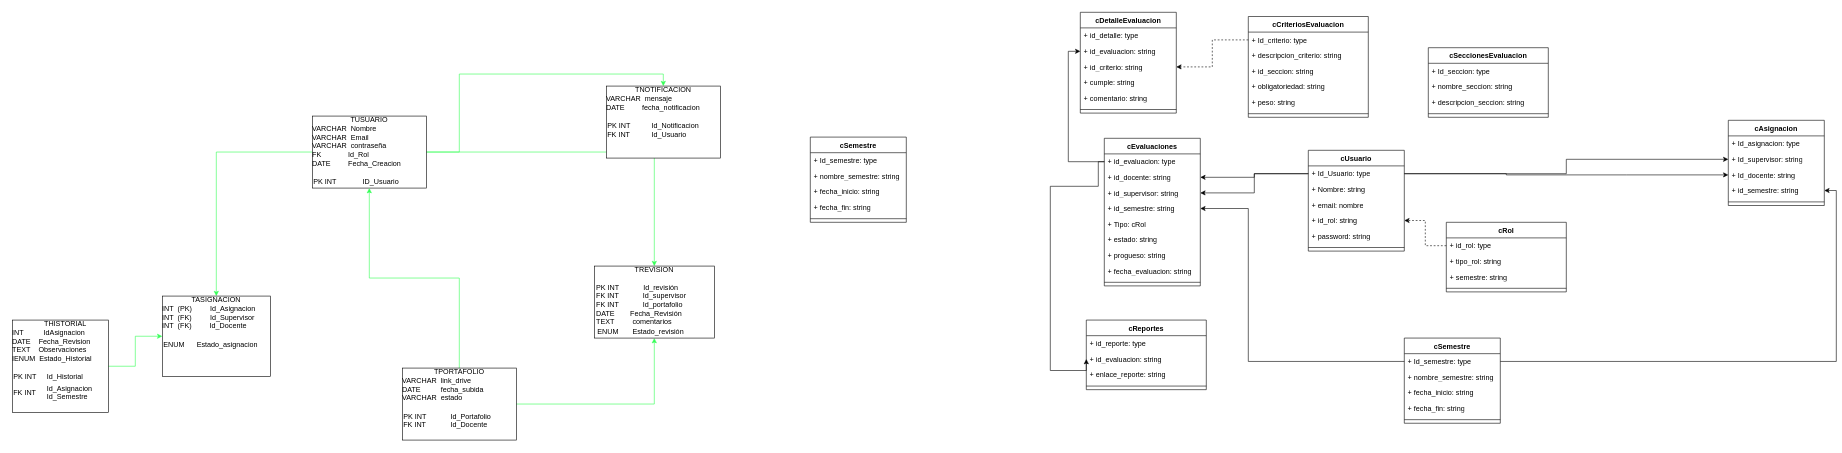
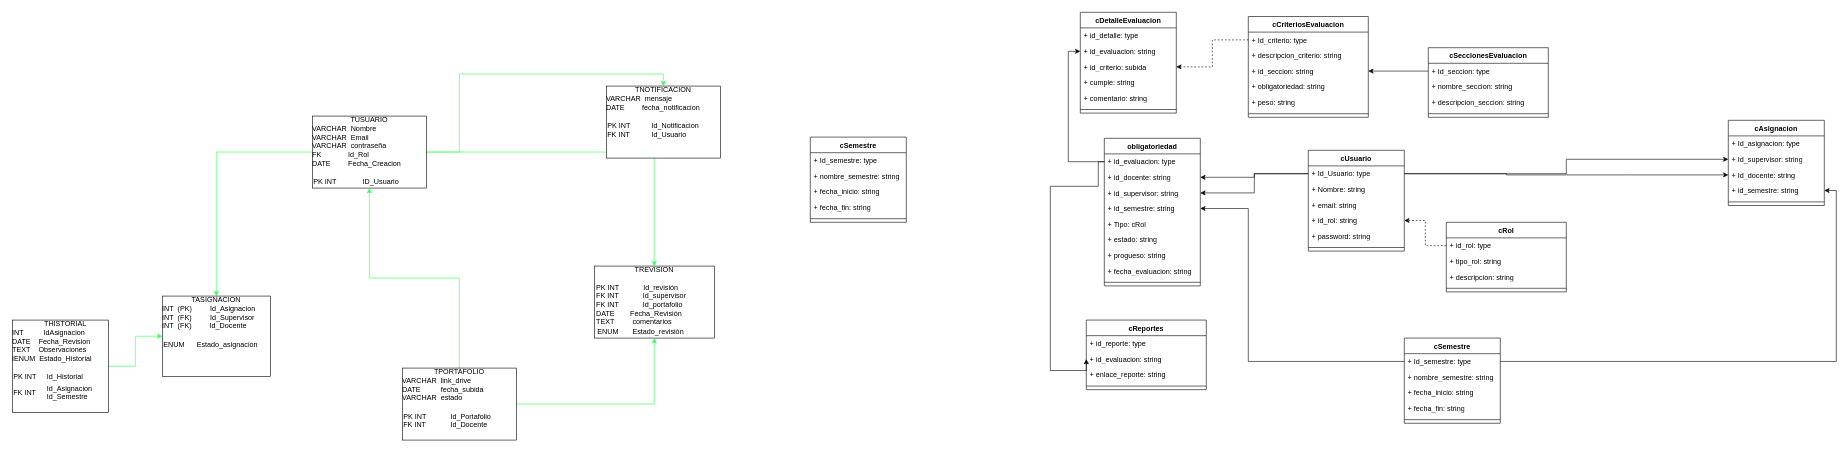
(1120, 68) -> (1120, 68)
none -> (1373, 71)
(1152, 147) -> (1152, 147)
(1337, 206) -> (1337, 206)
(1482, 278) -> (1487, 278)
